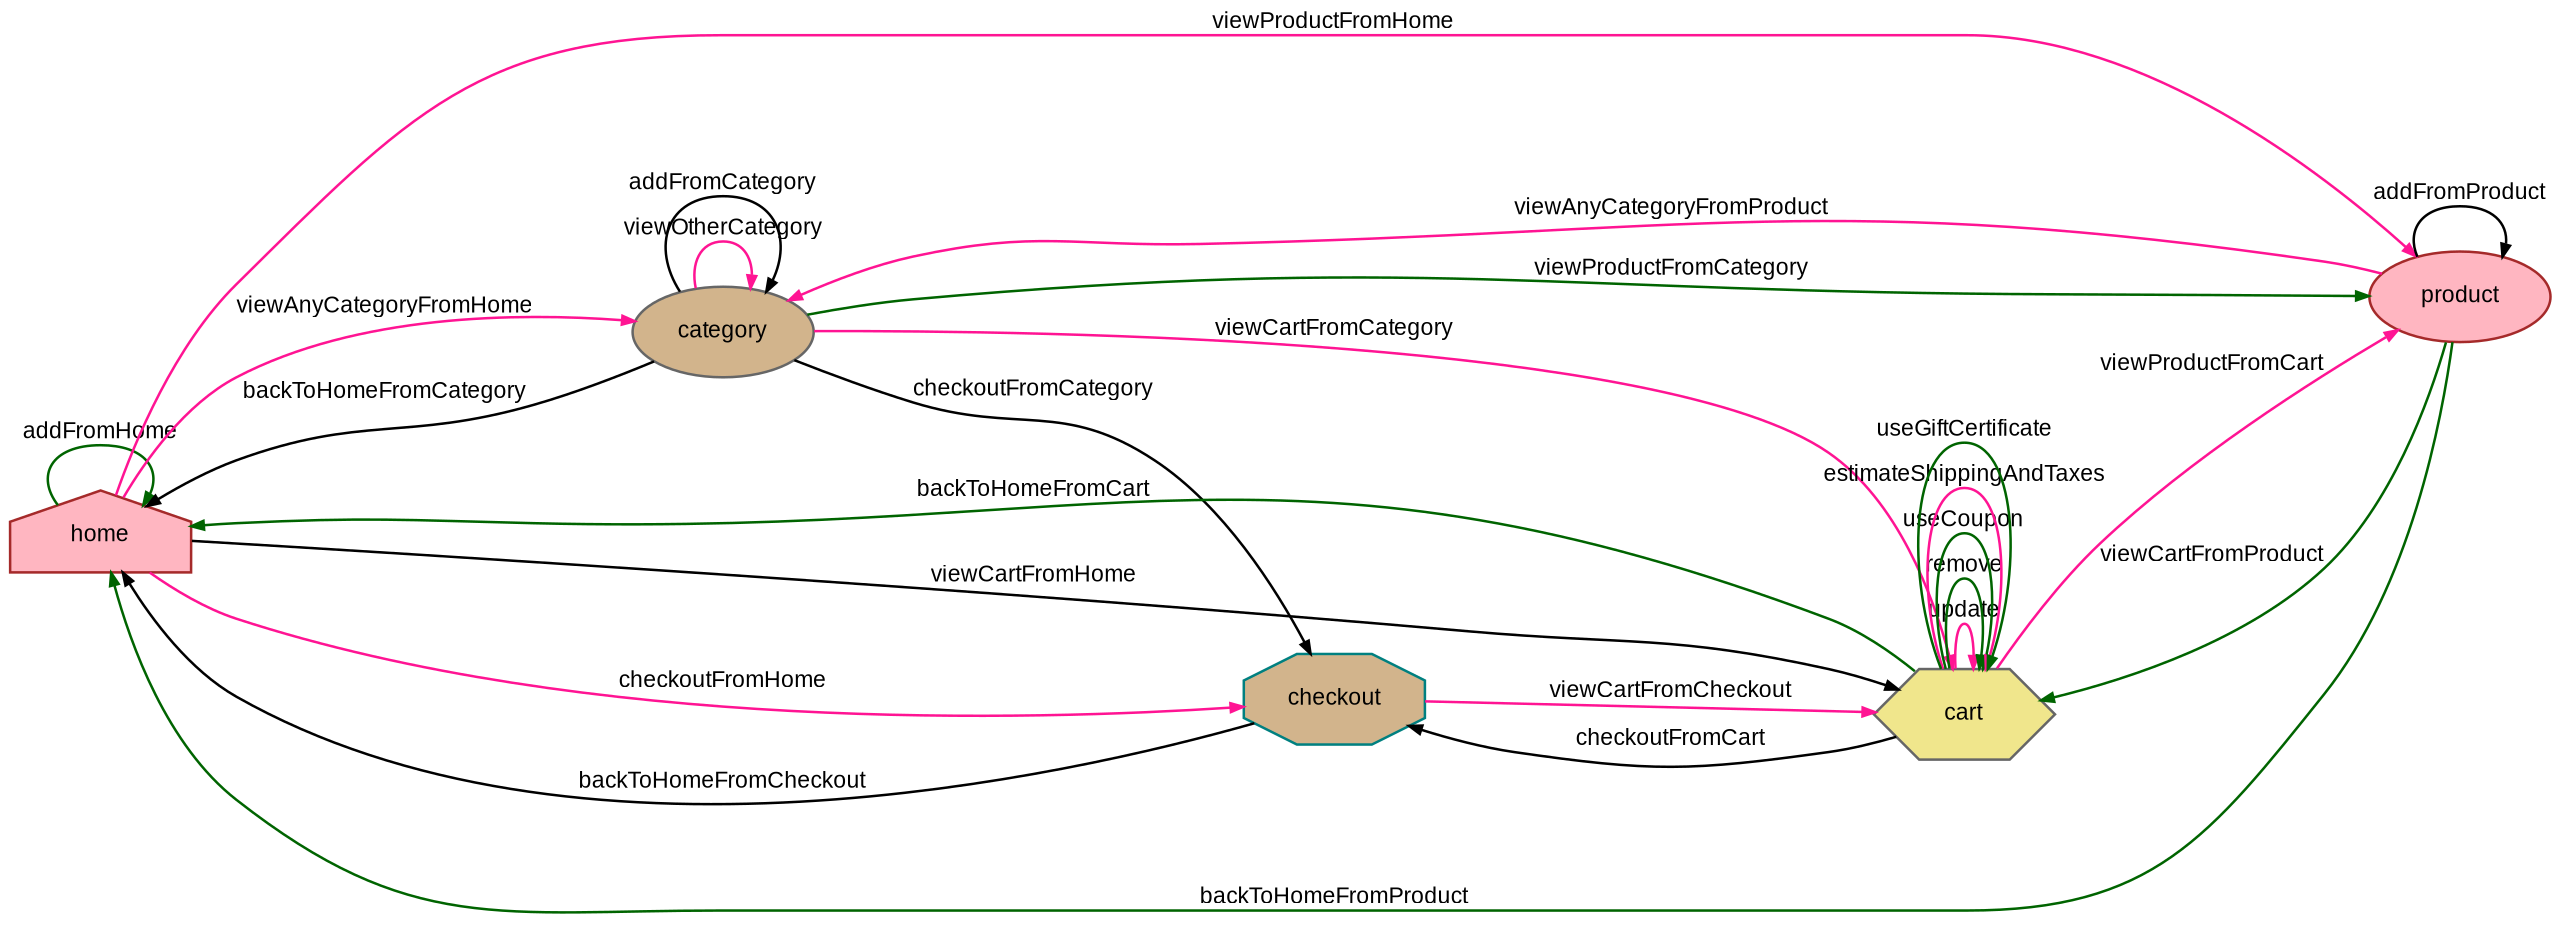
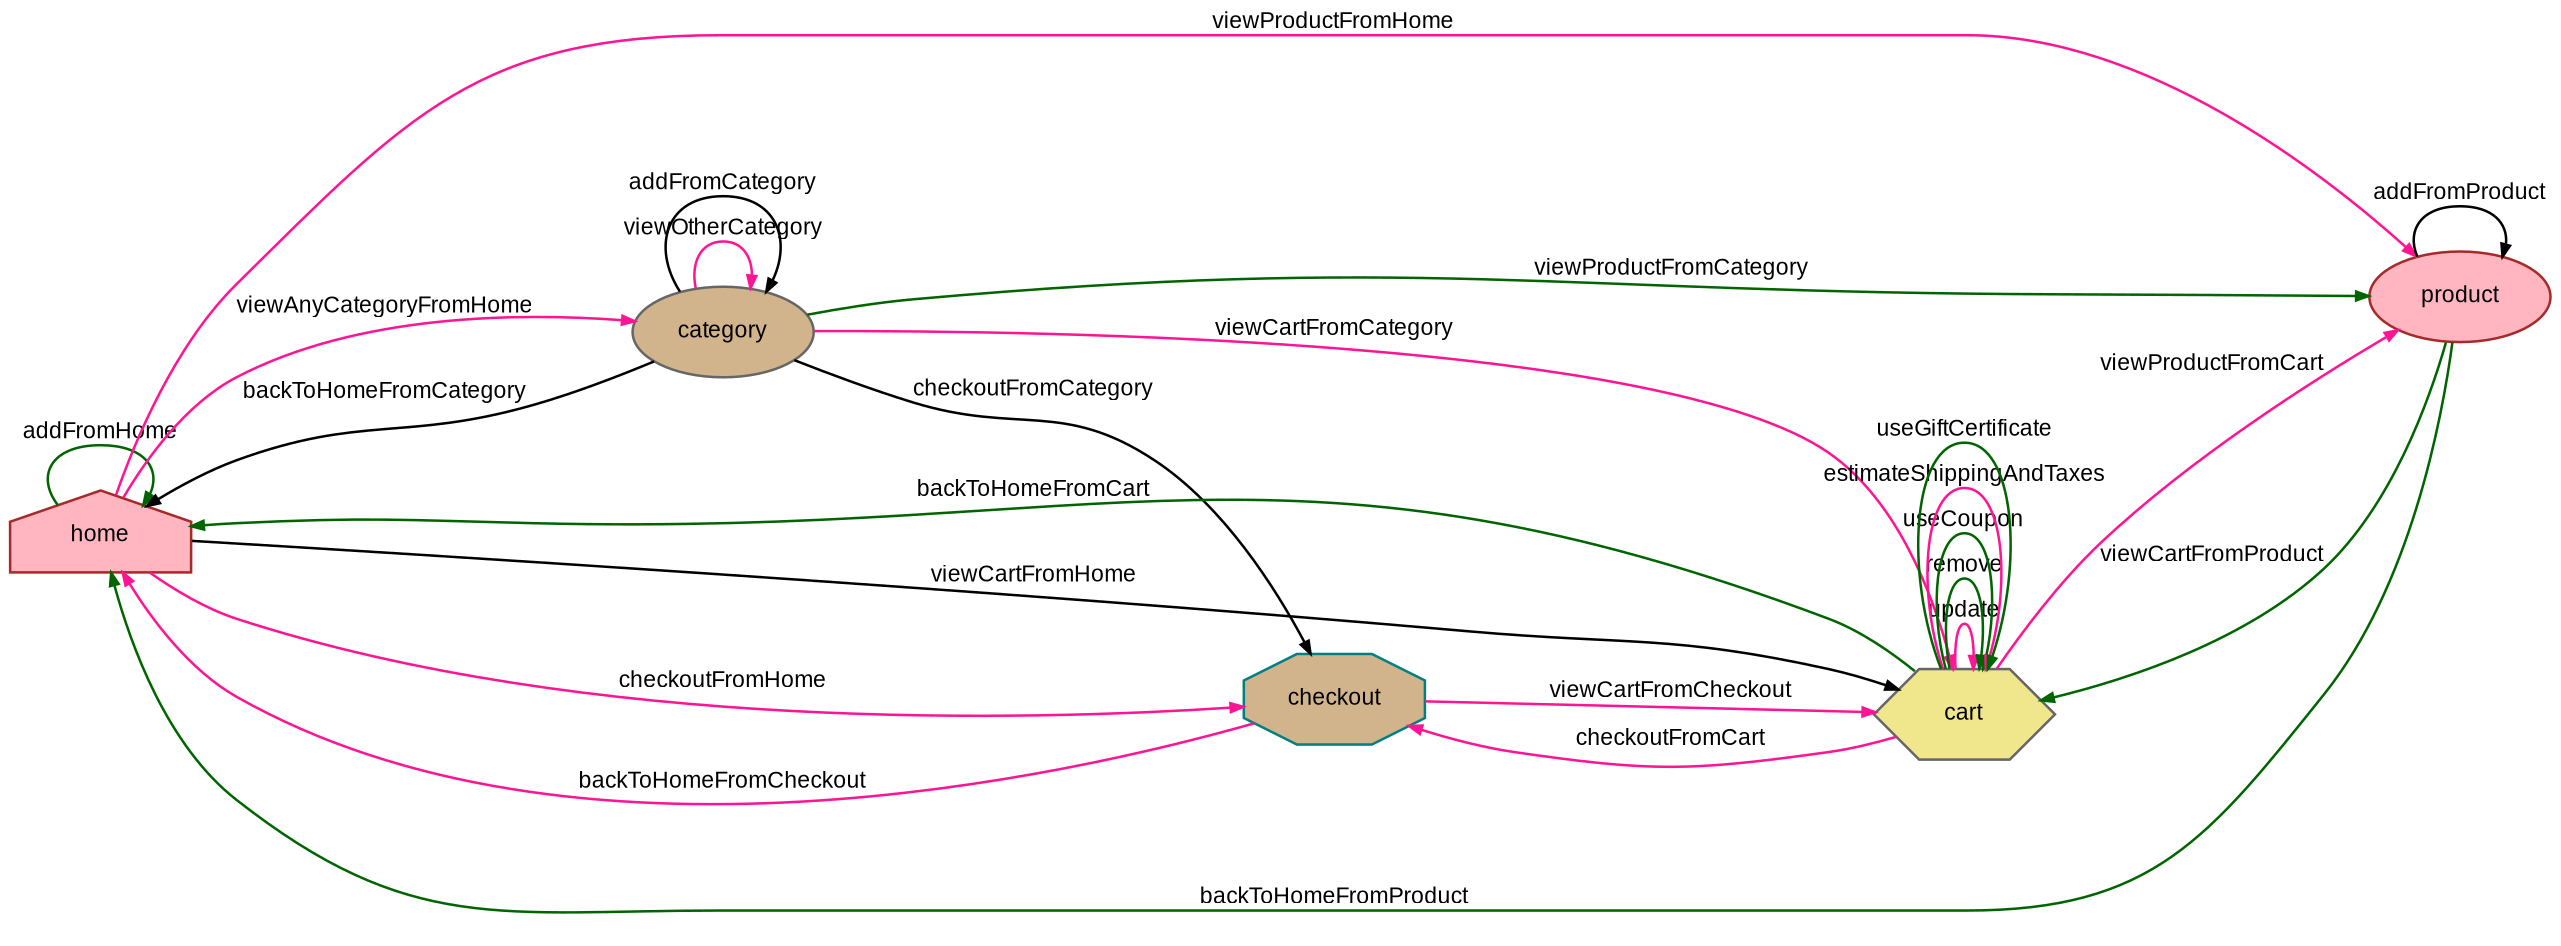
(1589, 228) -> none
(1658, 767) -> (1658, 767)
(662, 803) -> (662, 803)
